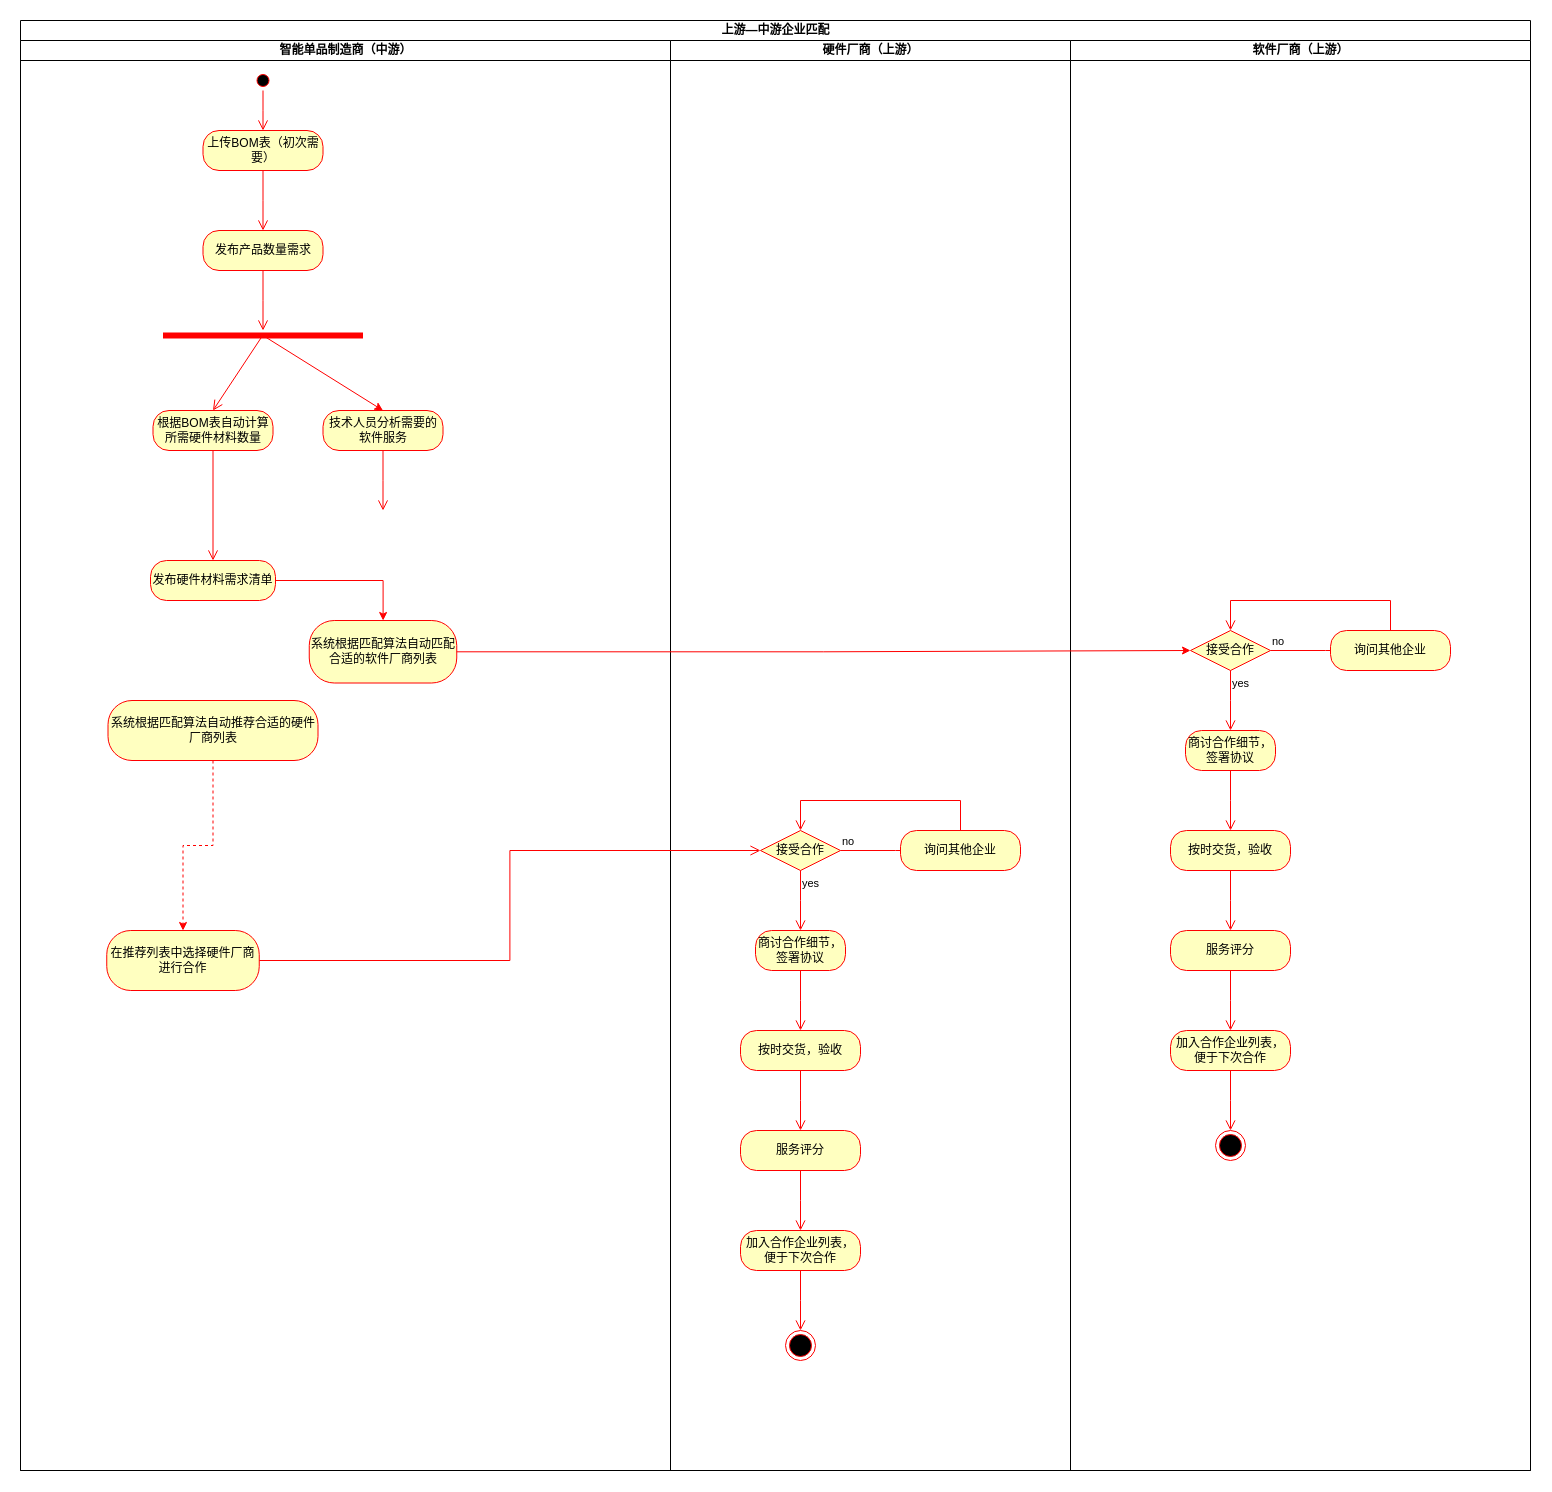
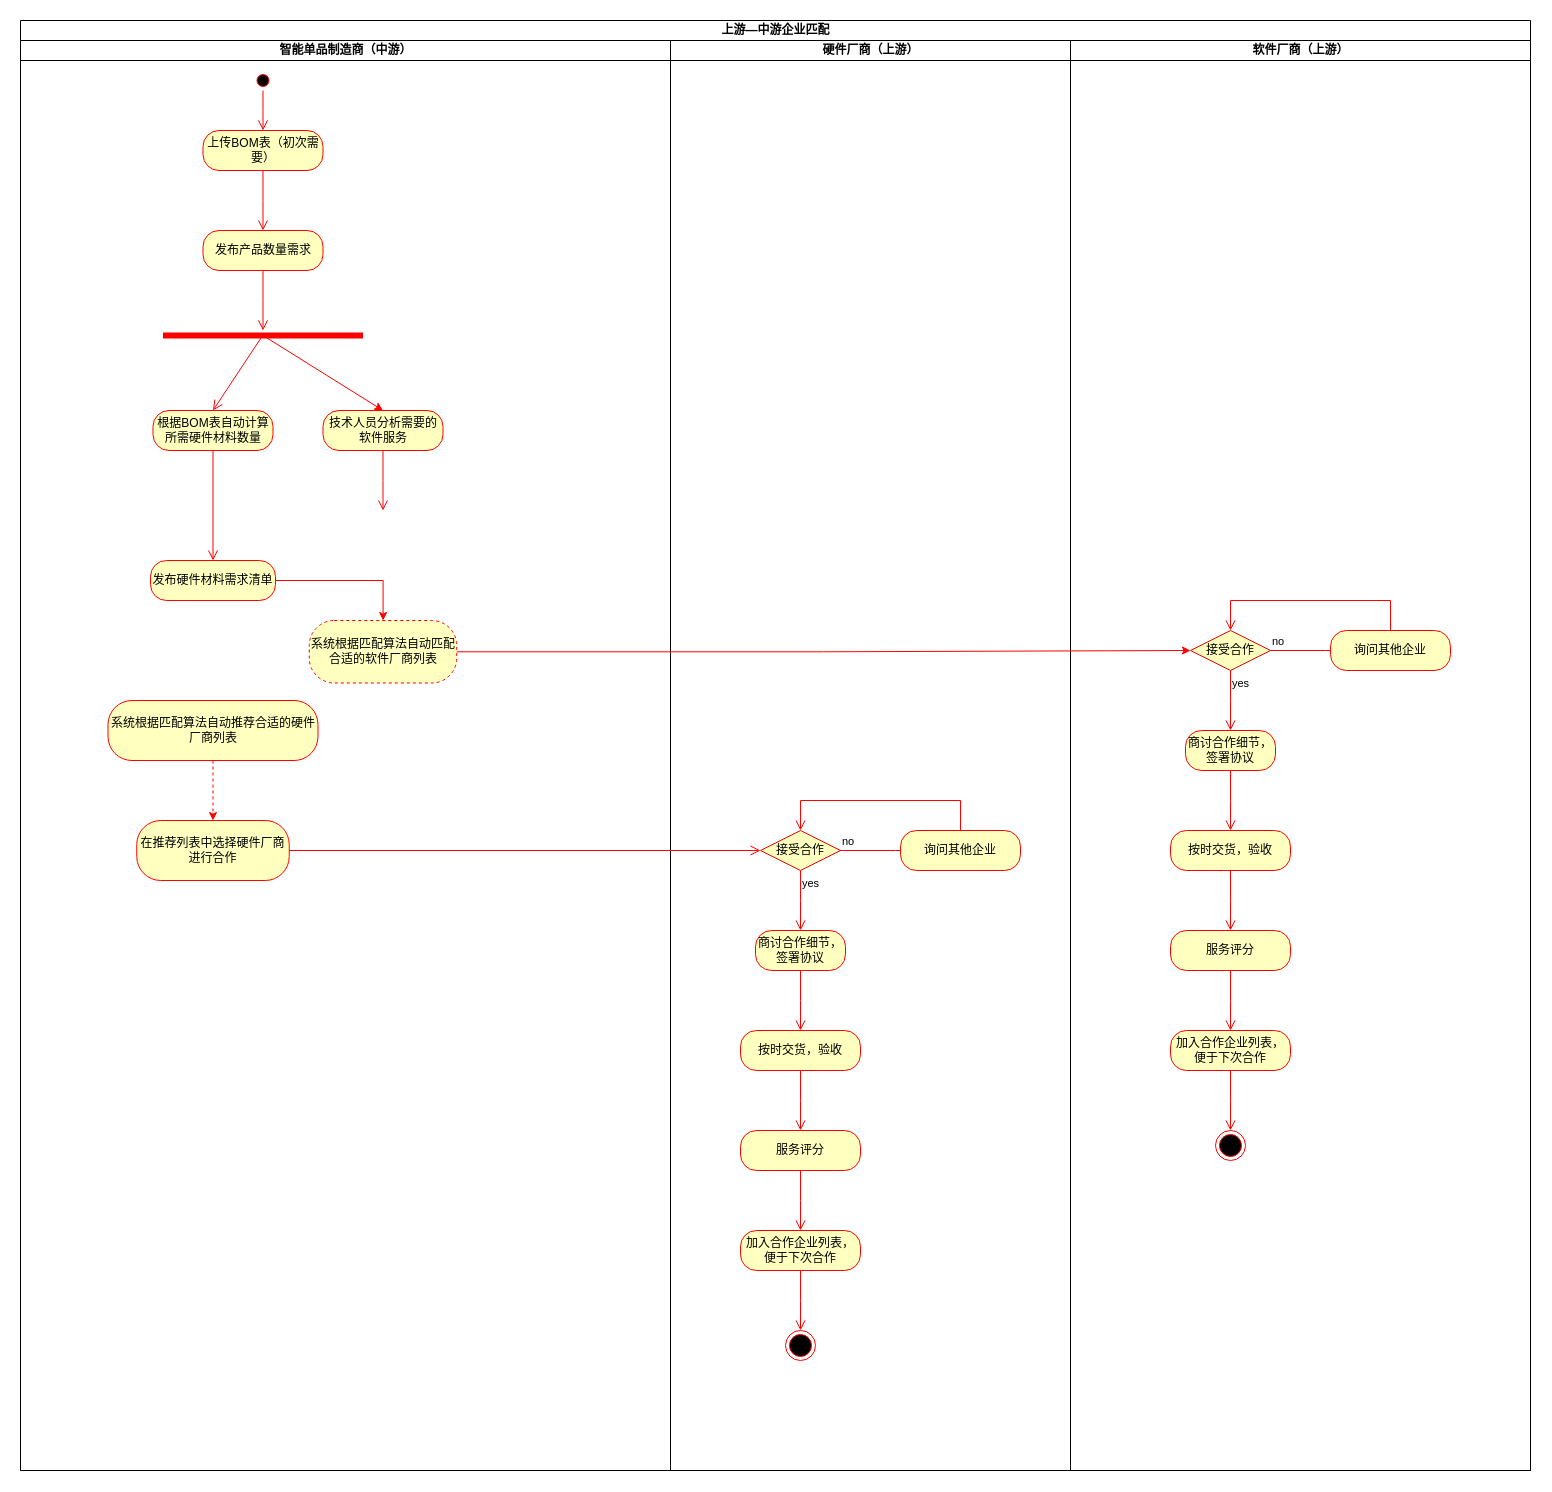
(383, 652) -> (383, 652)
(183, 961) -> (213, 851)
